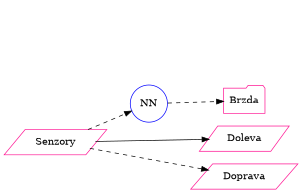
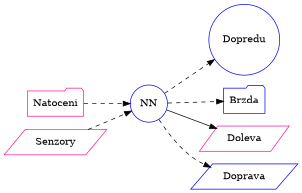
none -> (244, 40)
(244, 101) -> (244, 101)
none -> (55, 104)
(149, 140) -> (188, 118)
(146, 159) -> (179, 145)
(244, 177) -> (244, 177)
